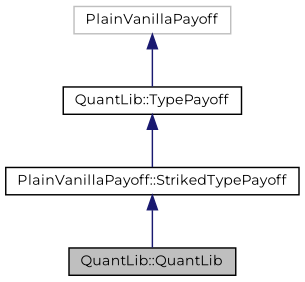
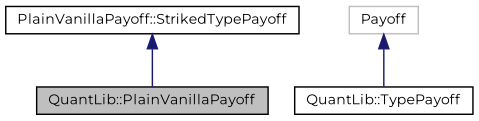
(152, 20) -> (384, 20)
(152, 148) -> none
(152, 262) -> (152, 101)
